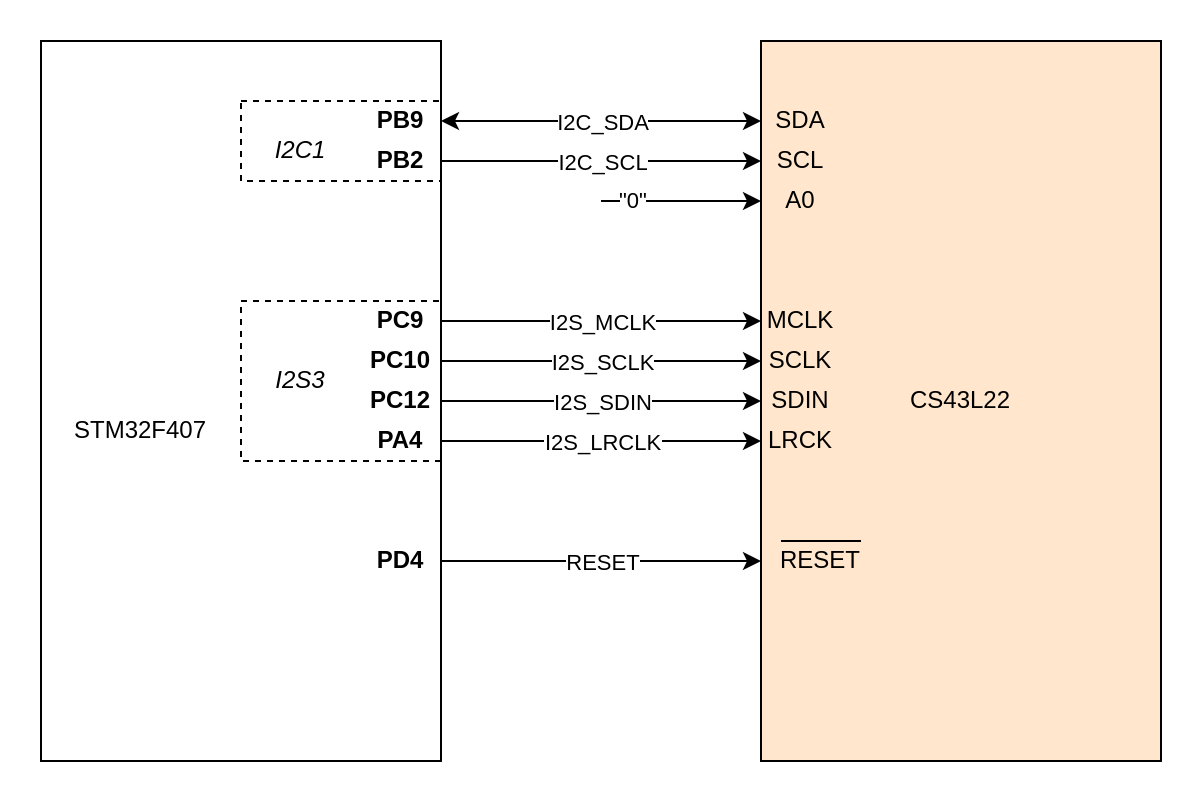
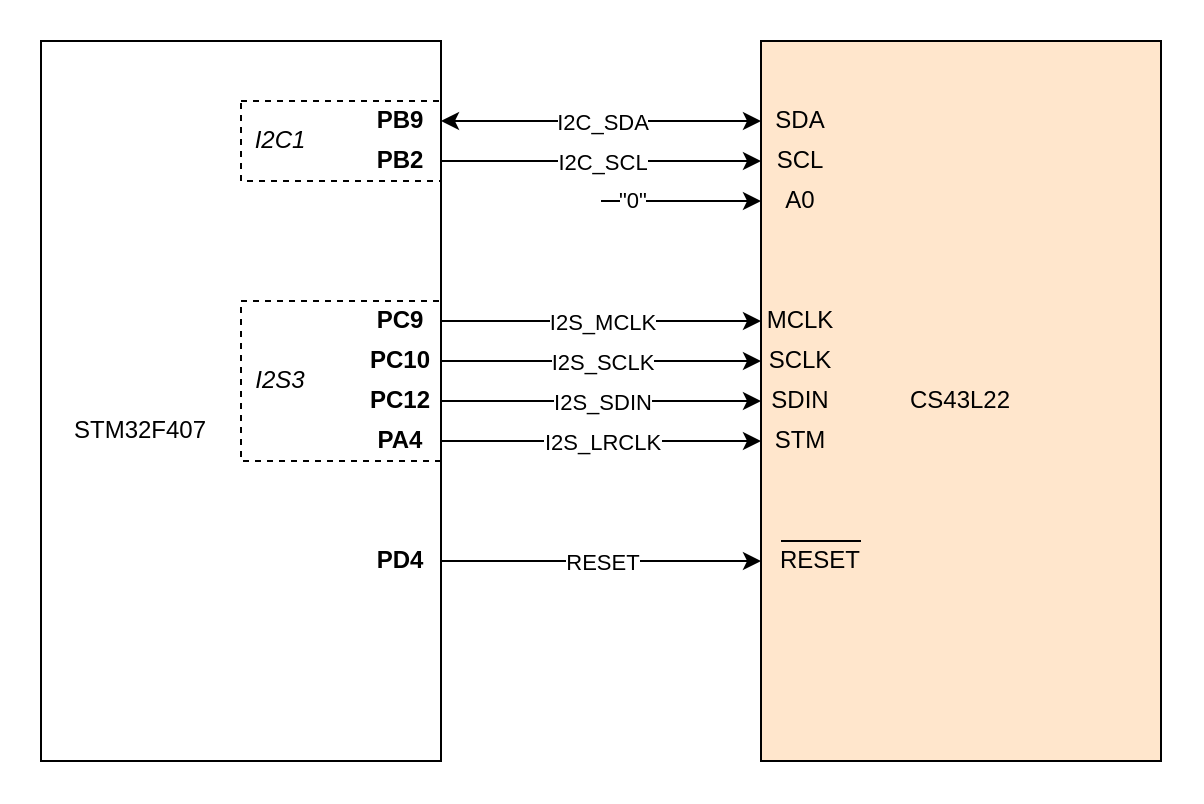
(301, 151) -> (281, 141)
(301, 381) -> (281, 381)
(801, 441) -> (801, 441)
